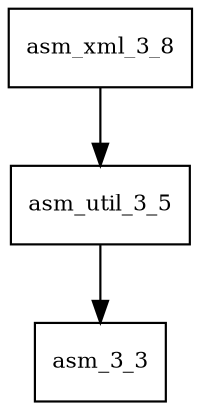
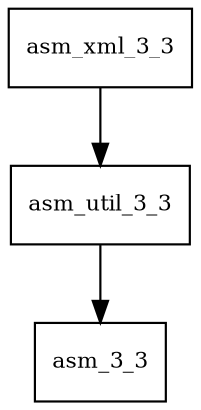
(100, 48) -> (100, 48)
(100, 205) -> (100, 205)
